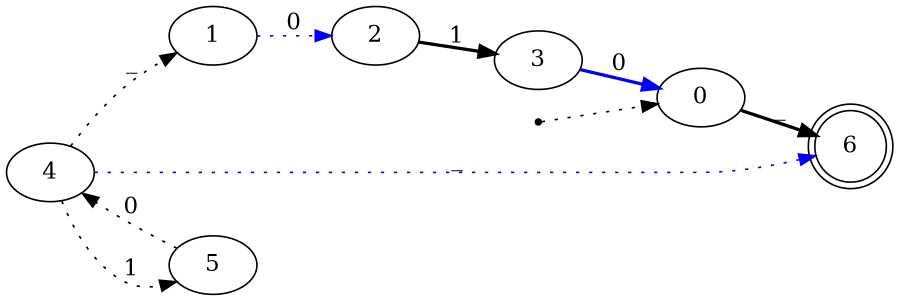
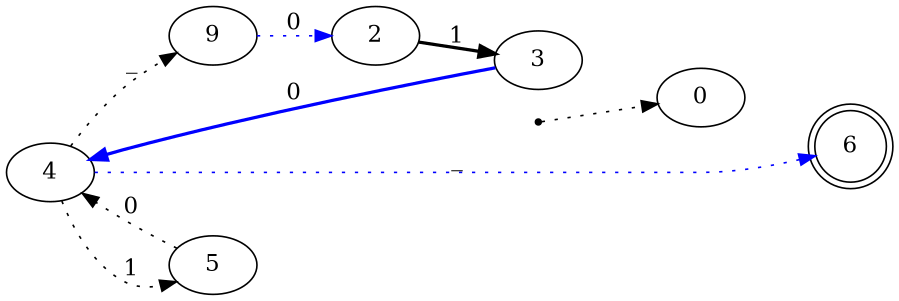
(213, 36) -> (213, 36)
(612, 77) -> (300, 107)
(771, 120) -> none
